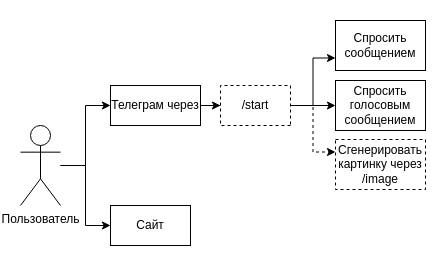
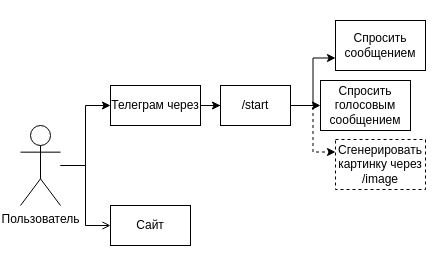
(256, 106) -> (256, 106)
(381, 106) -> (366, 106)
(102, 226) -> (103, 226)
